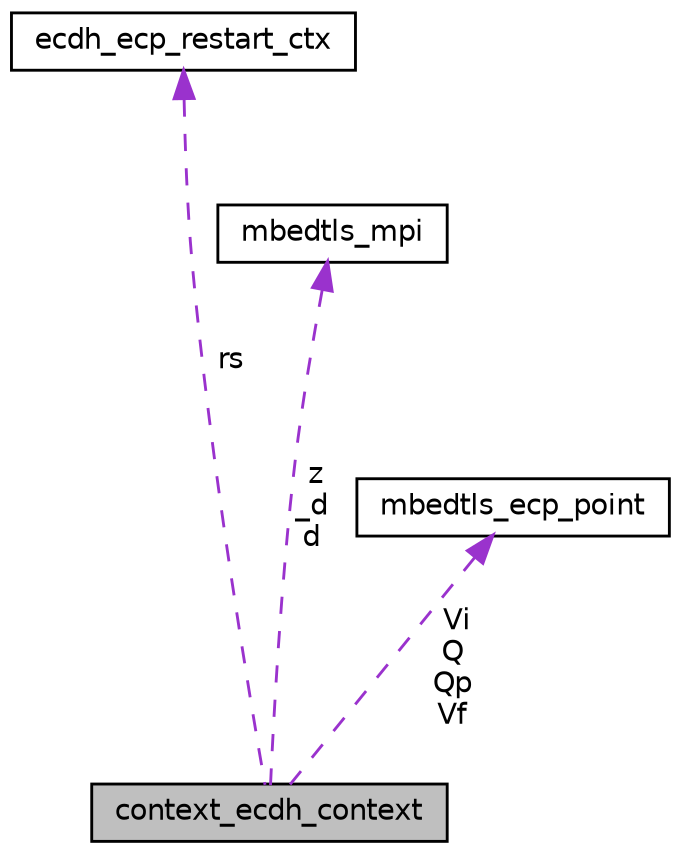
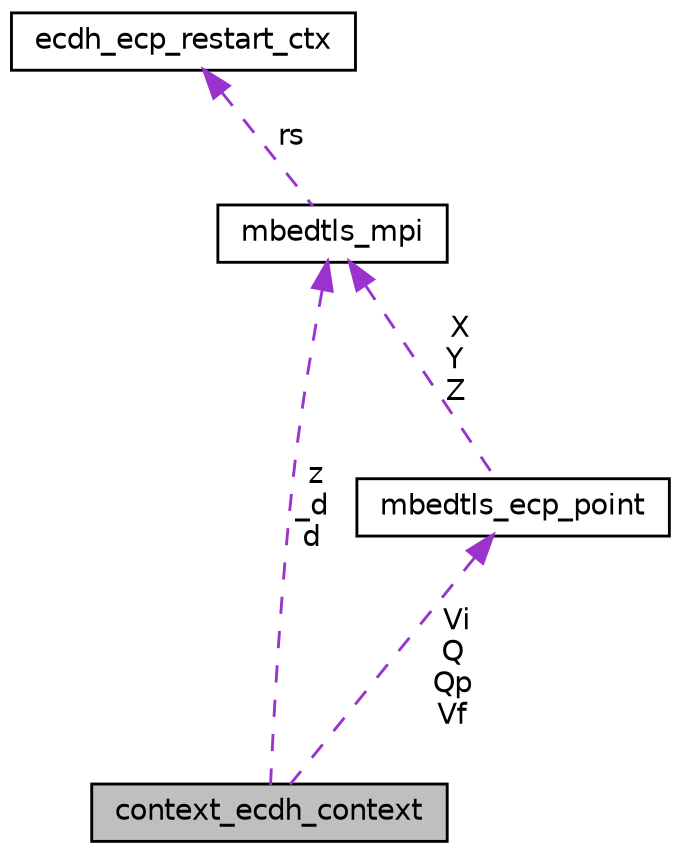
none -> (431, 383)
(213, 443) -> (267, 149)
